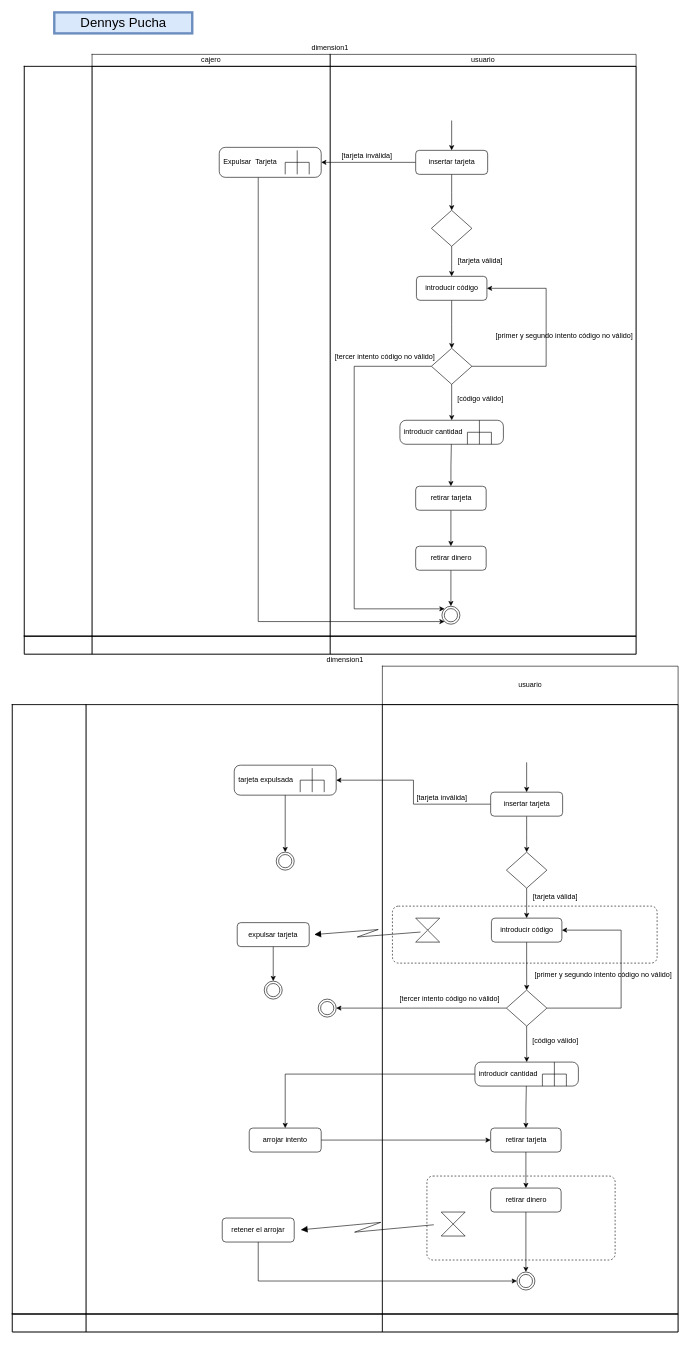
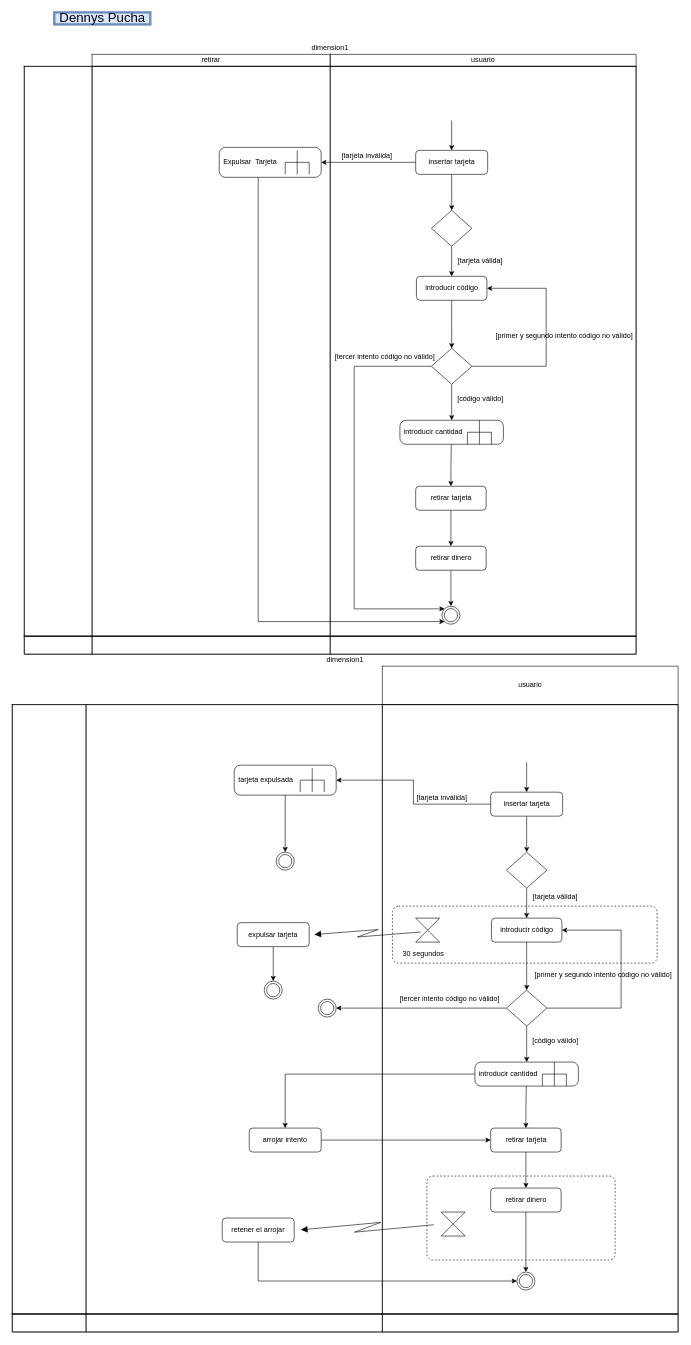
(123, 23) -> (102, 18)
(211, 60) -> (211, 60)
none -> (423, 954)
